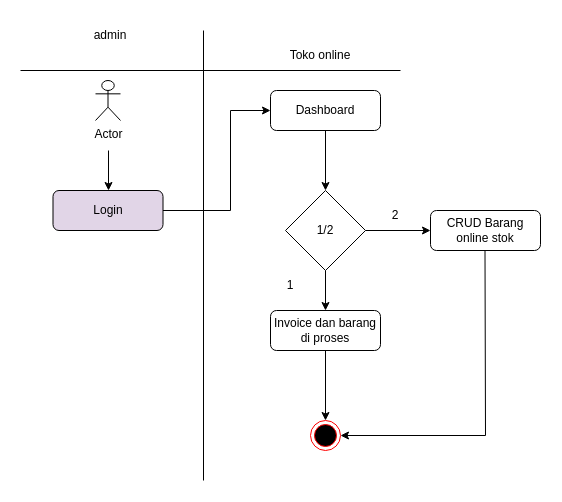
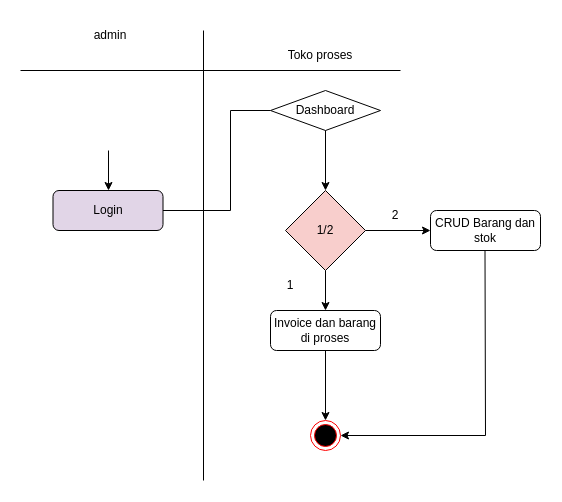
(321, 56) -> (321, 56)
(108, 101) -> none
(262, 111) -> (266, 111)
(326, 111) -> (326, 111)
(326, 231) -> (326, 231)
(486, 231) -> (486, 231)
